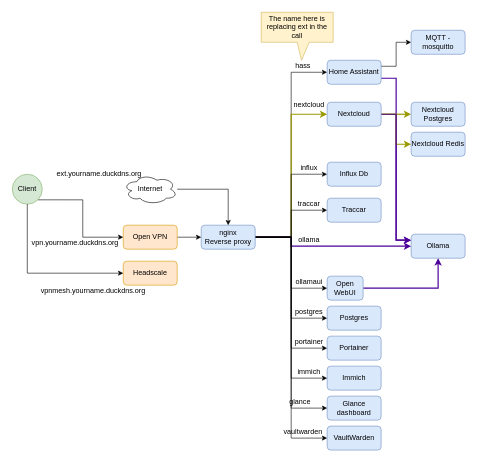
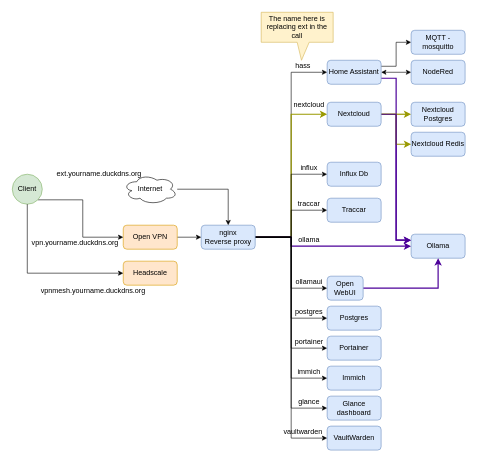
none -> (405, 72)
none -> (438, 72)
(300, 402) -> (309, 402)
